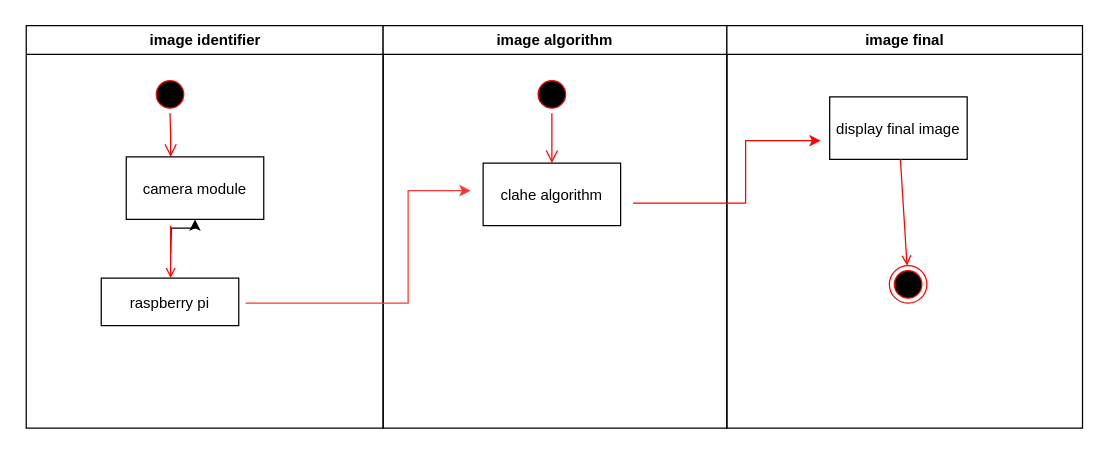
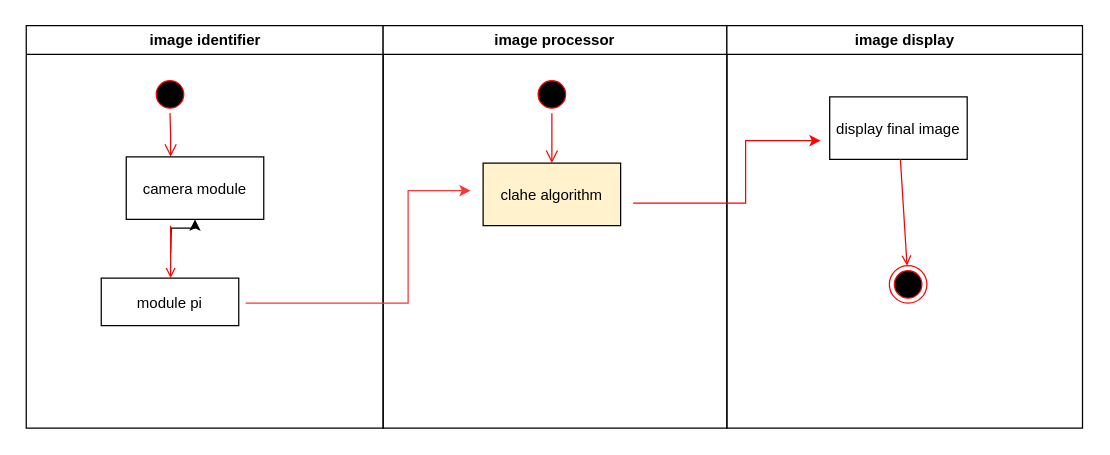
(555, 41) -> (555, 41)
(905, 41) -> (905, 41)
(552, 194) -> (552, 194)
(169, 303) -> (169, 303)
